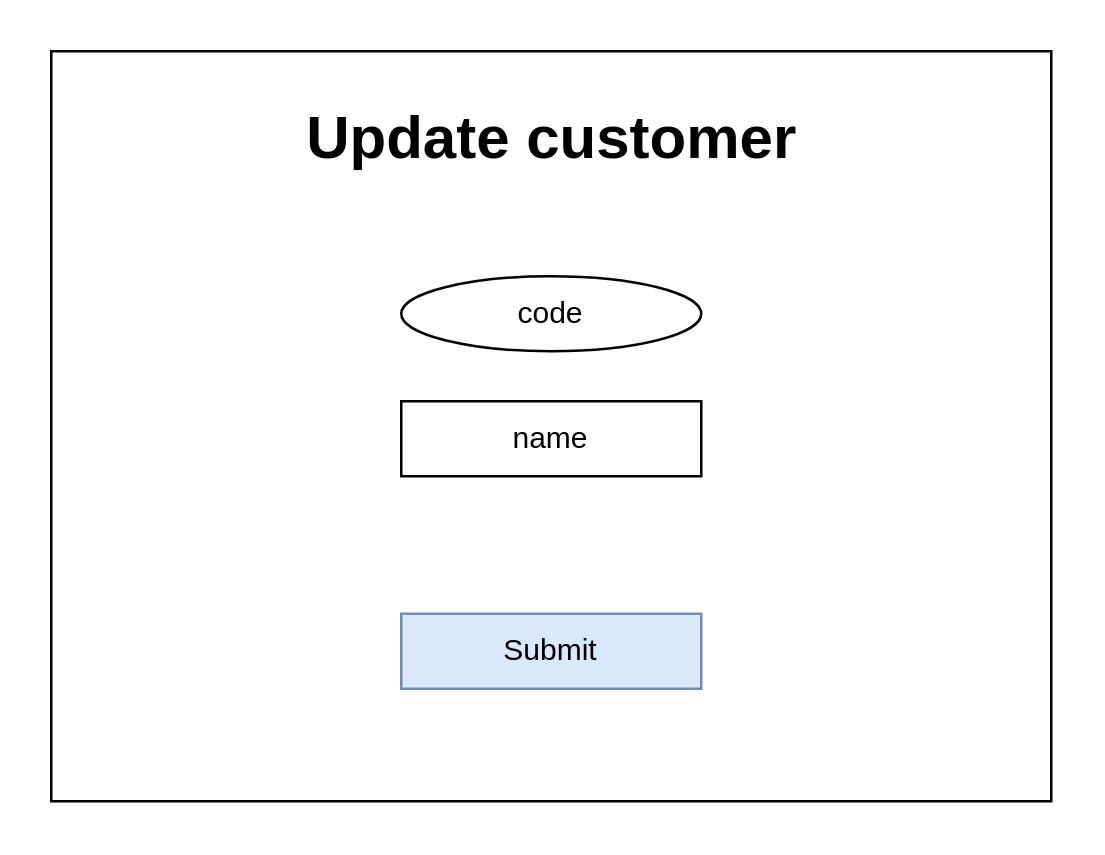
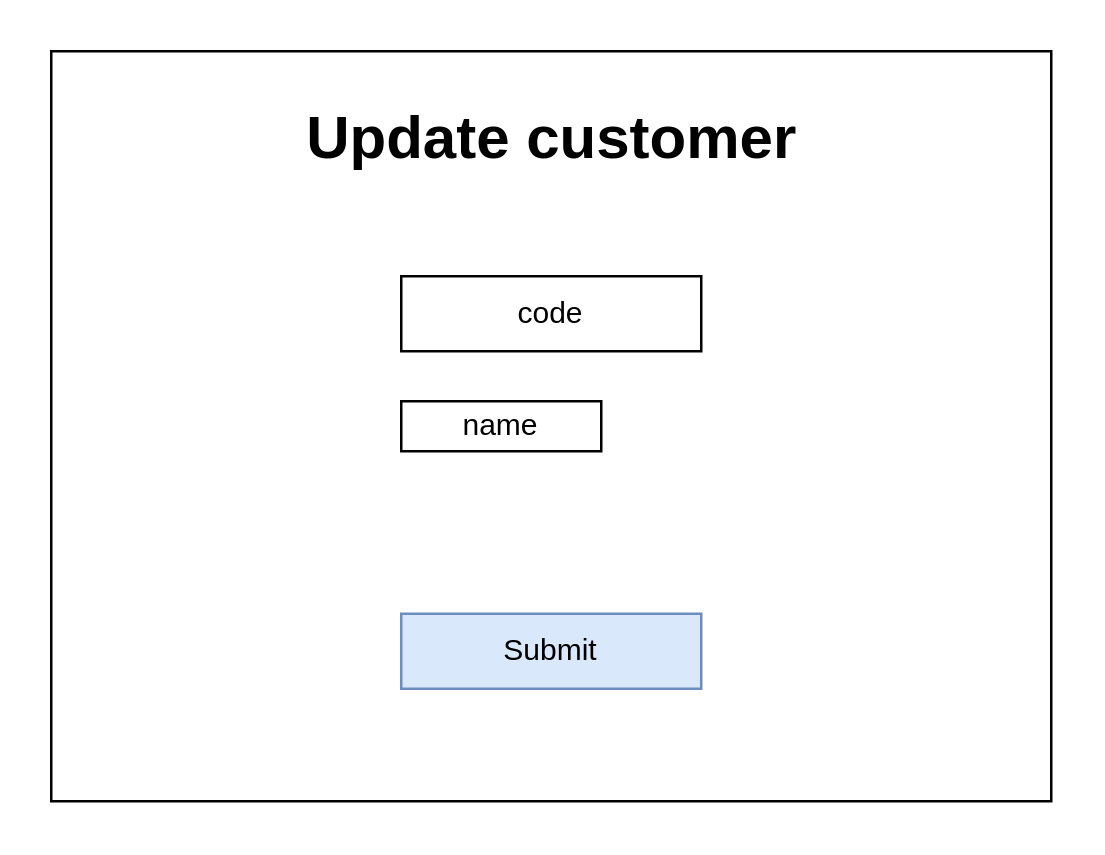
(551, 314) -> (551, 314)
(551, 439) -> (501, 426)
